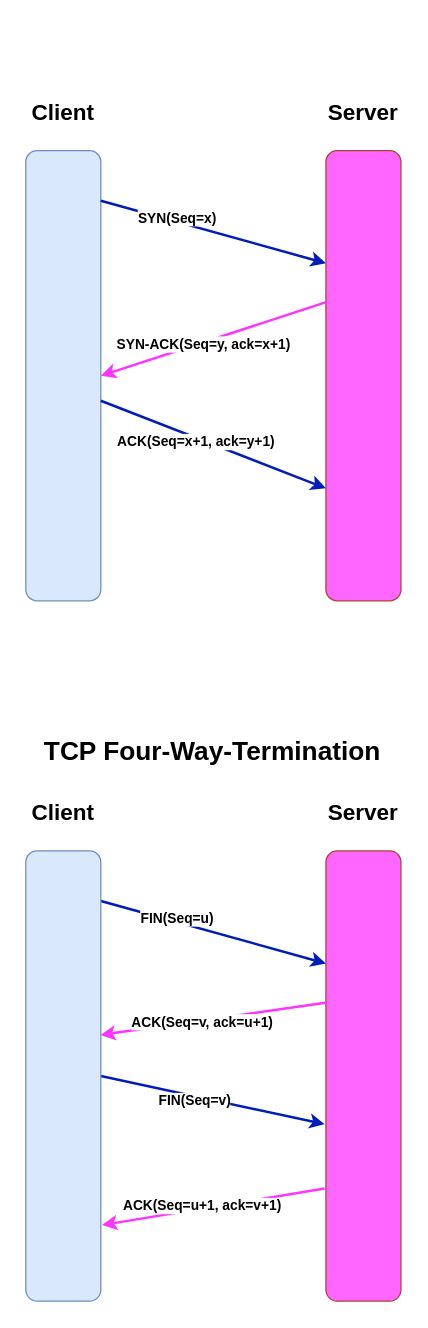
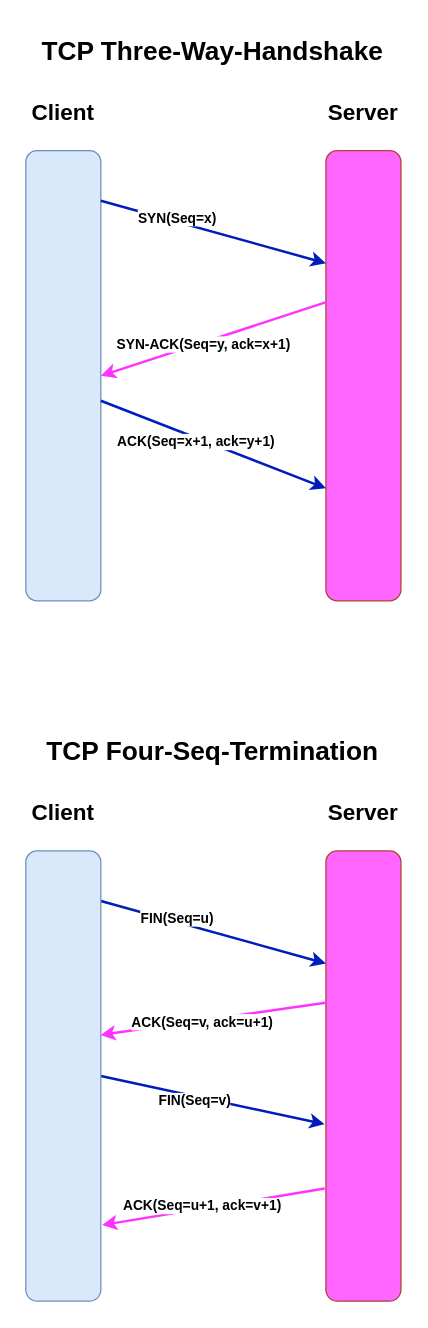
none -> (212, 51)
(213, 751) -> (213, 751)
